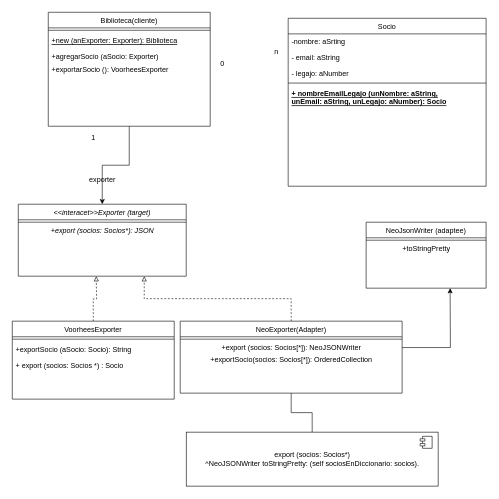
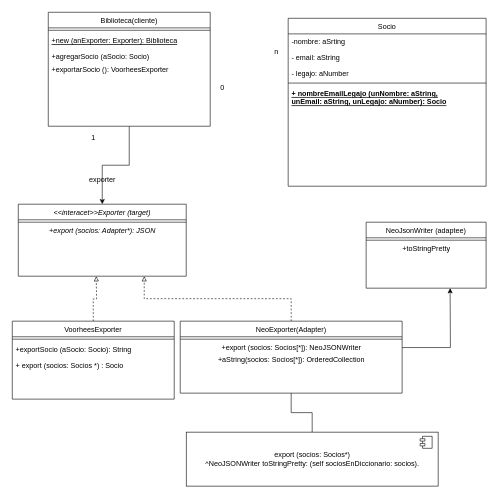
(111, 56) -> (104, 56)
(222, 64) -> (222, 88)
(103, 231) -> (103, 231)
(292, 360) -> (292, 360)
